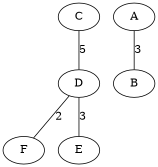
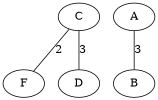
(83, 50) -> (83, 50)
(51, 117) -> (51, 50)
(79, 150) -> none
